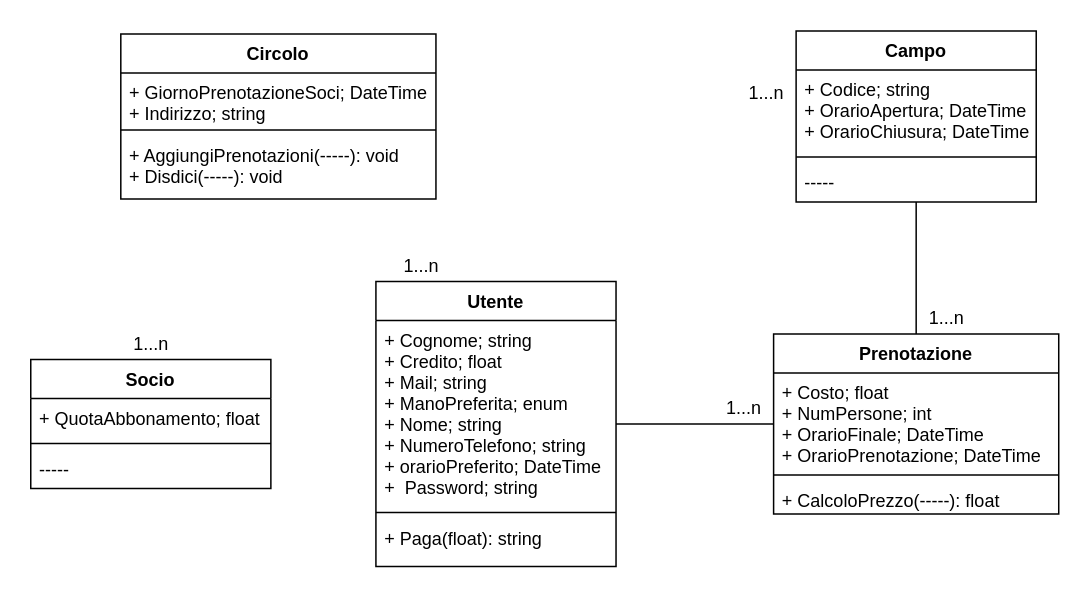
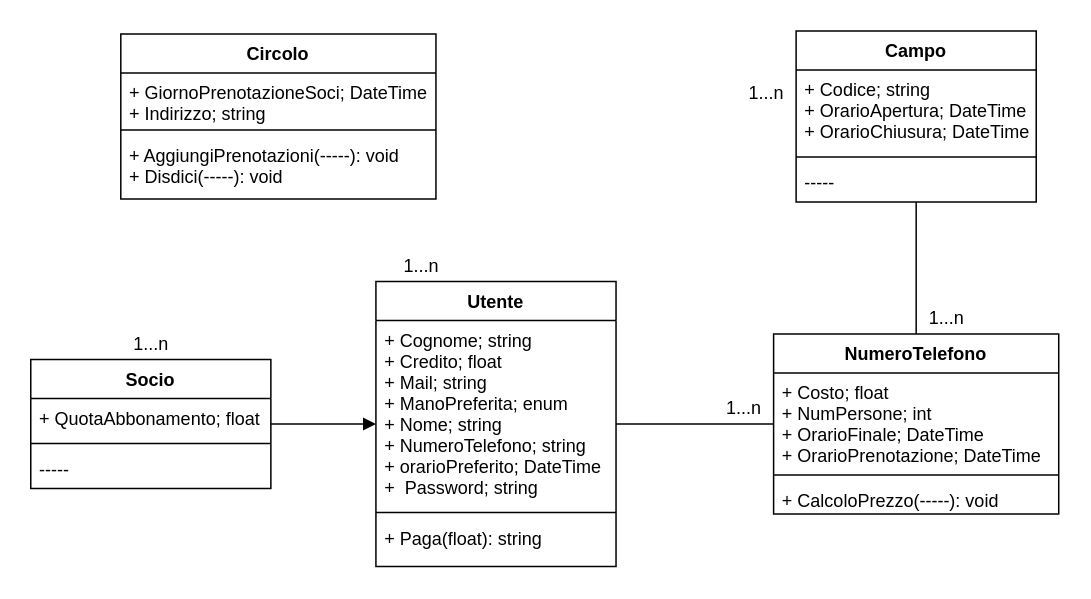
(915, 354) -> (915, 354)
none -> (317, 424)
(914, 501) -> (909, 501)
